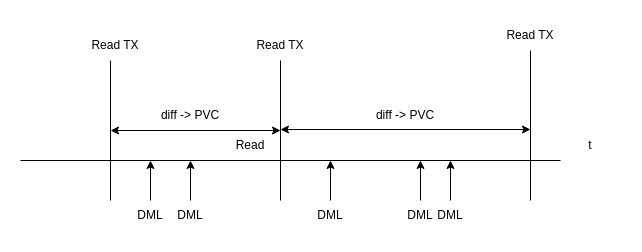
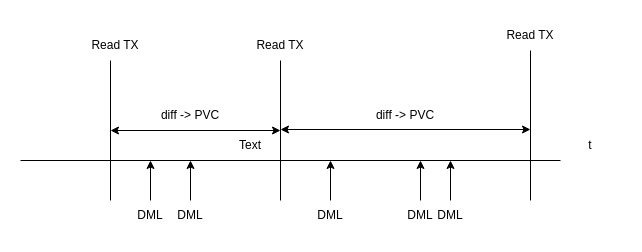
(251, 146) -> (251, 146)
